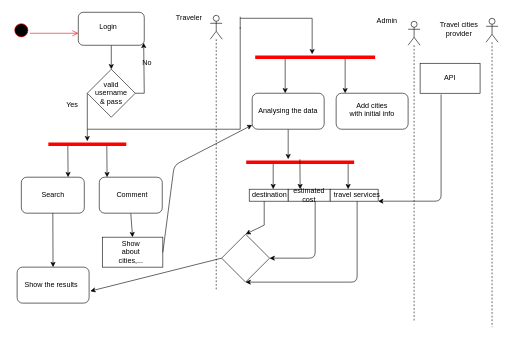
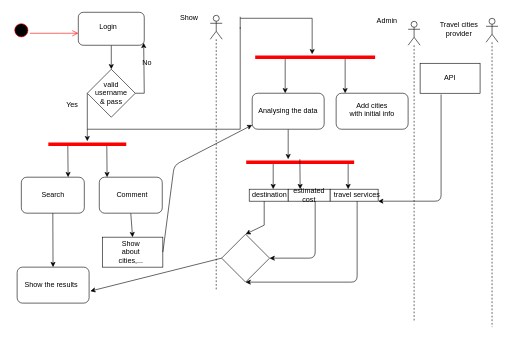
(189, 18) -> (189, 18)
